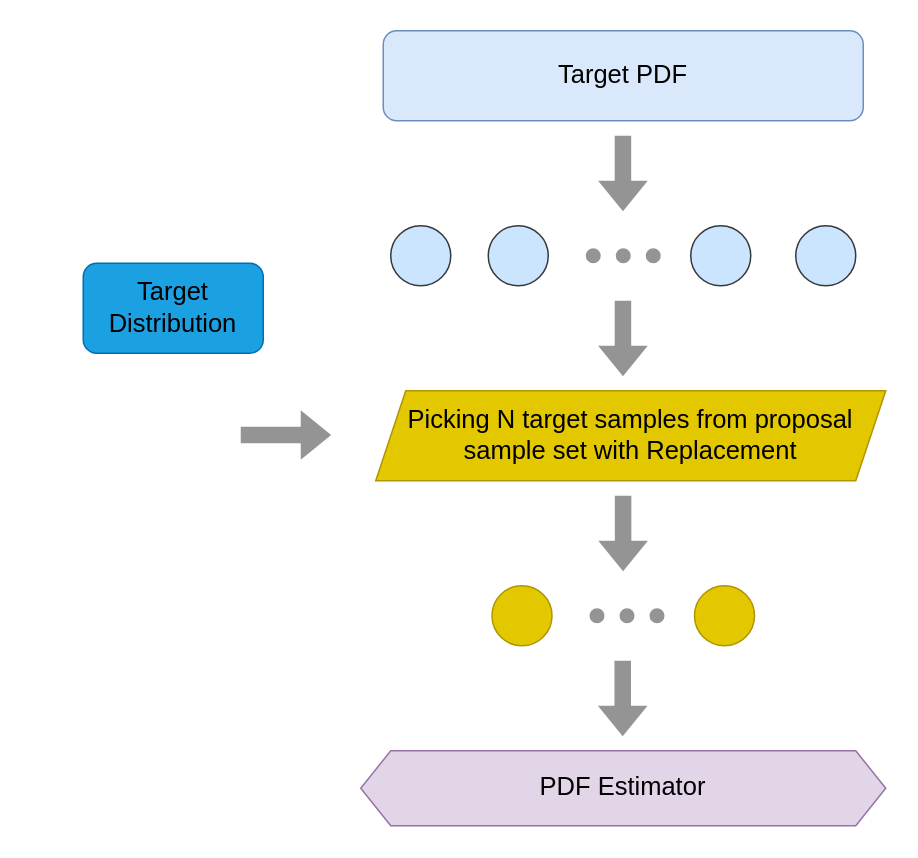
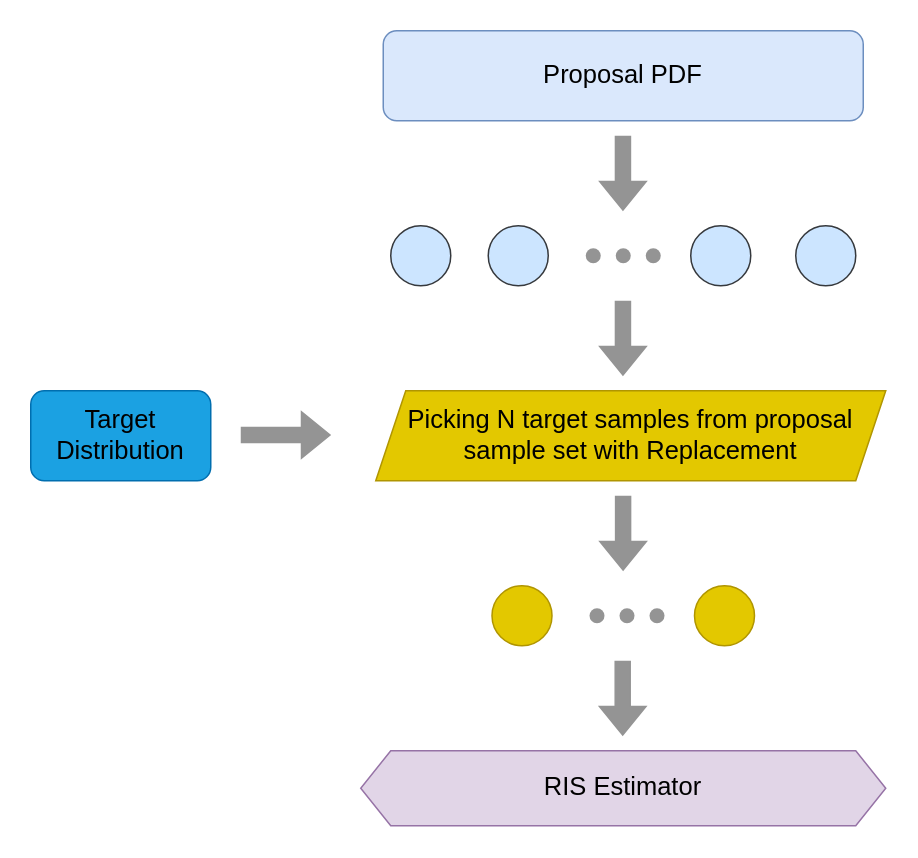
(623, 76) -> (623, 76)
(173, 308) -> (121, 436)
(623, 788) -> (623, 788)
